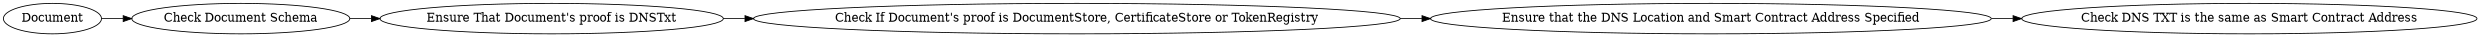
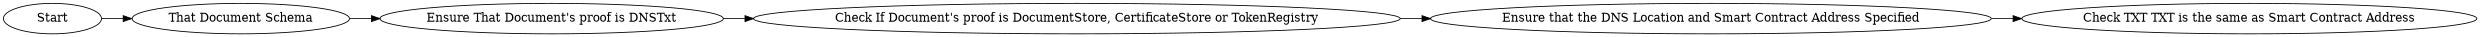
(52, 19) -> (52, 19)
(241, 19) -> (241, 19)
(2249, 19) -> (2249, 19)
